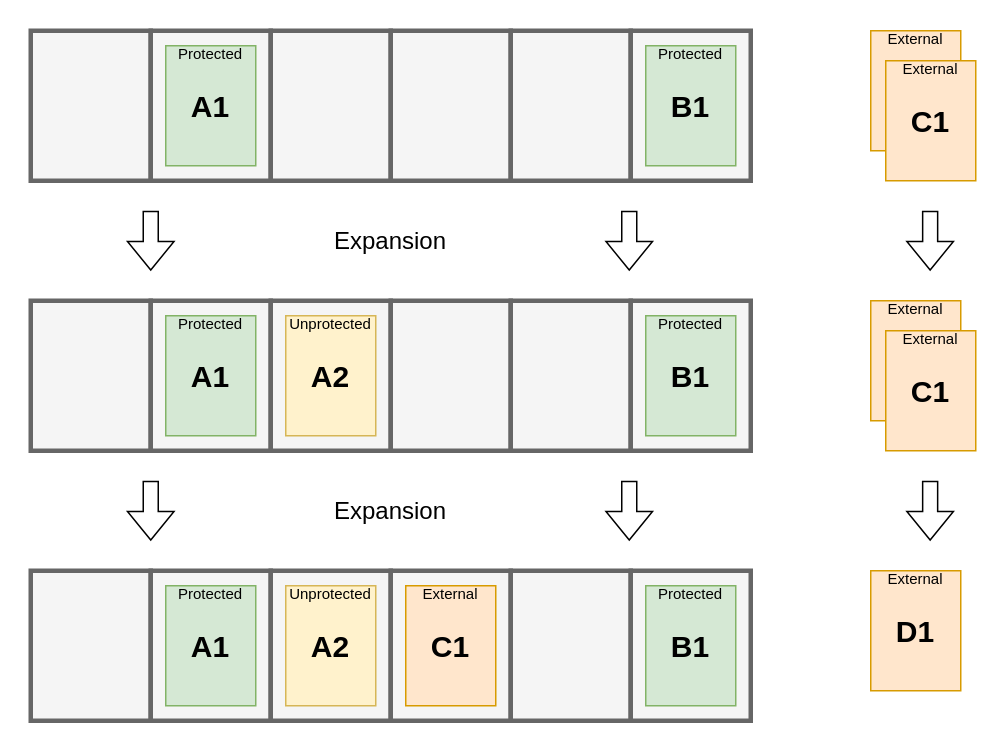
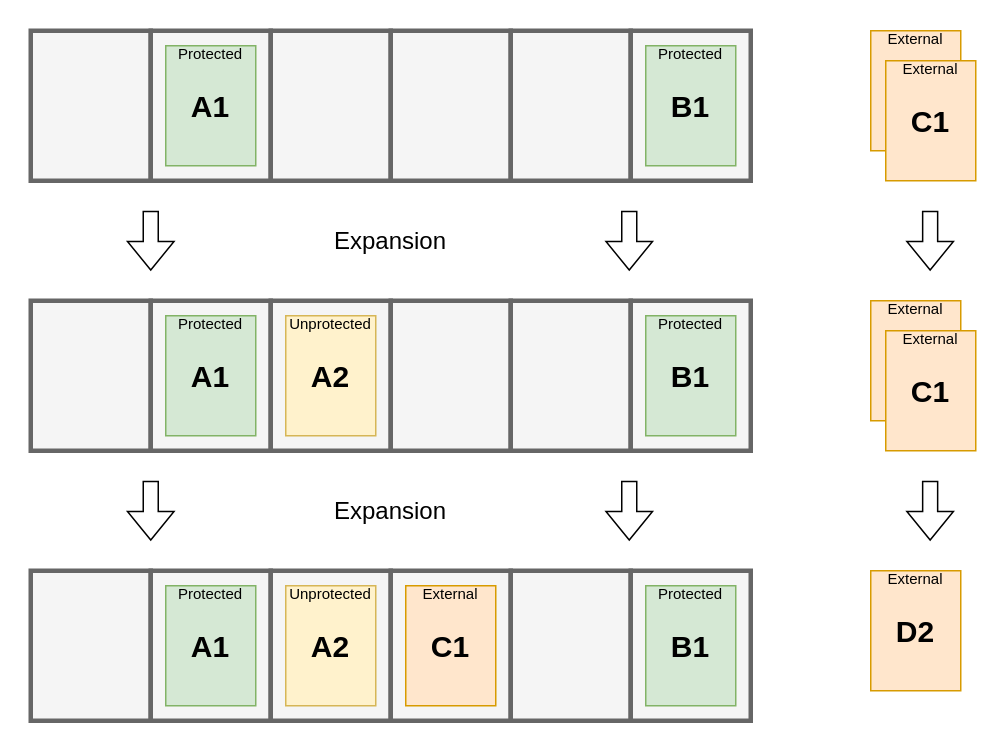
(916, 631) -> (916, 631)
